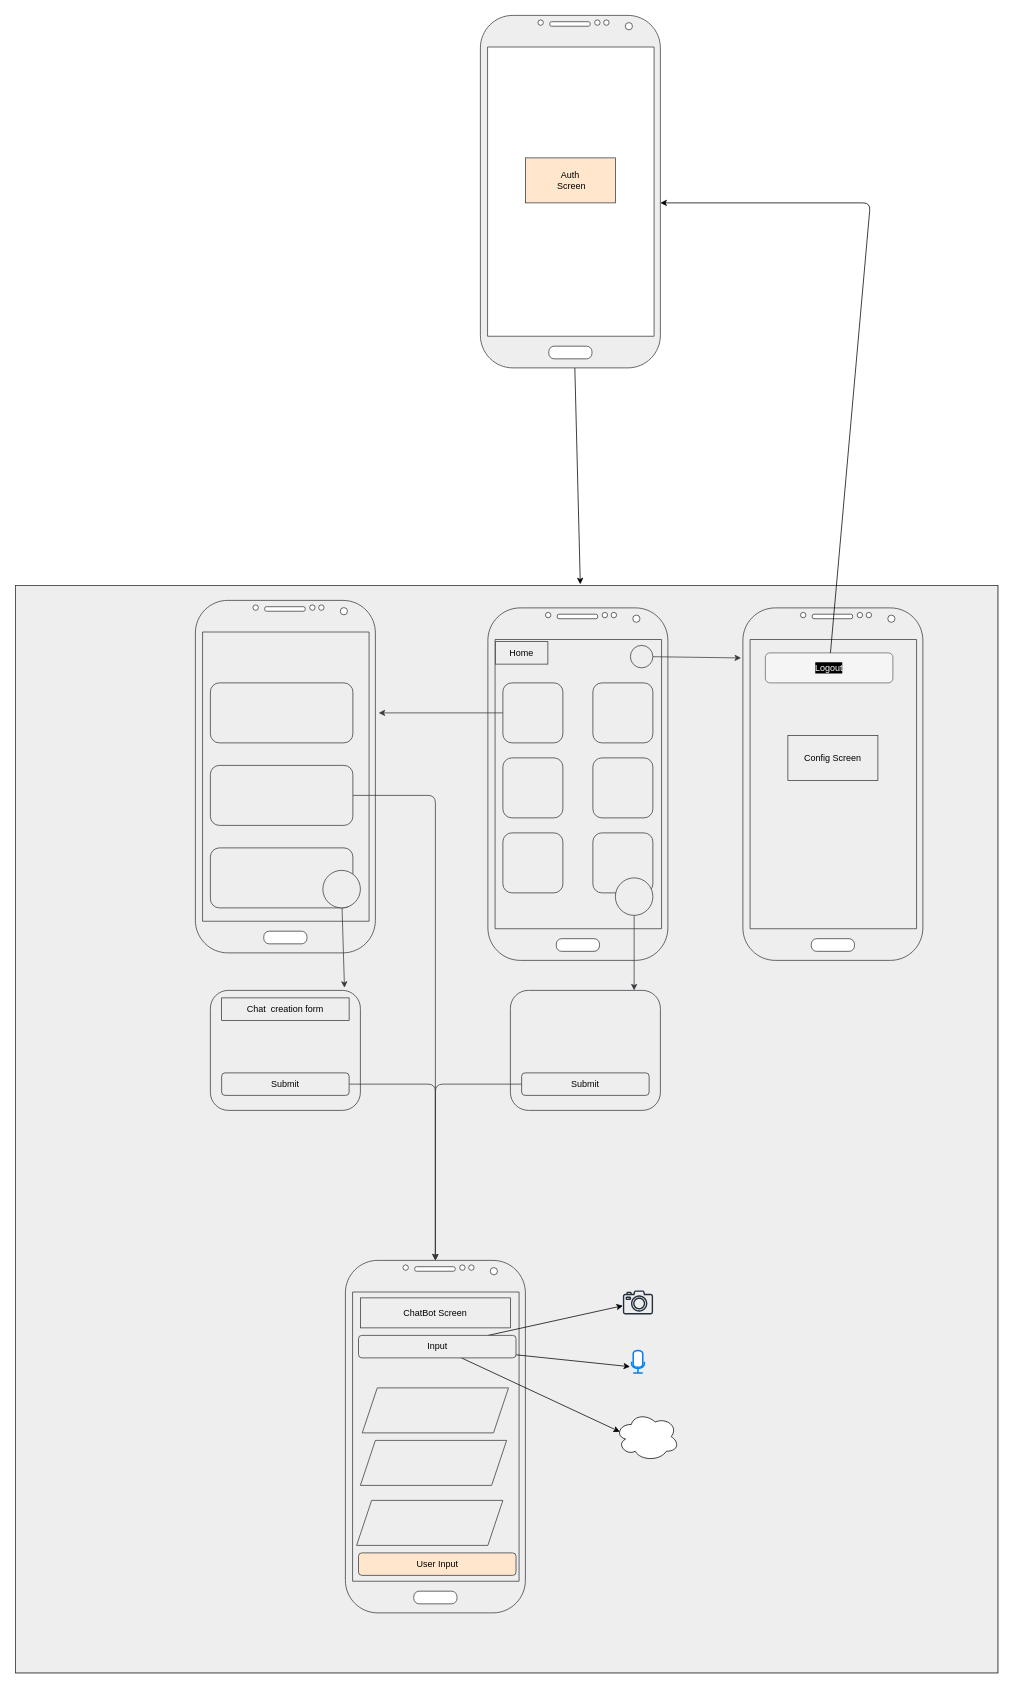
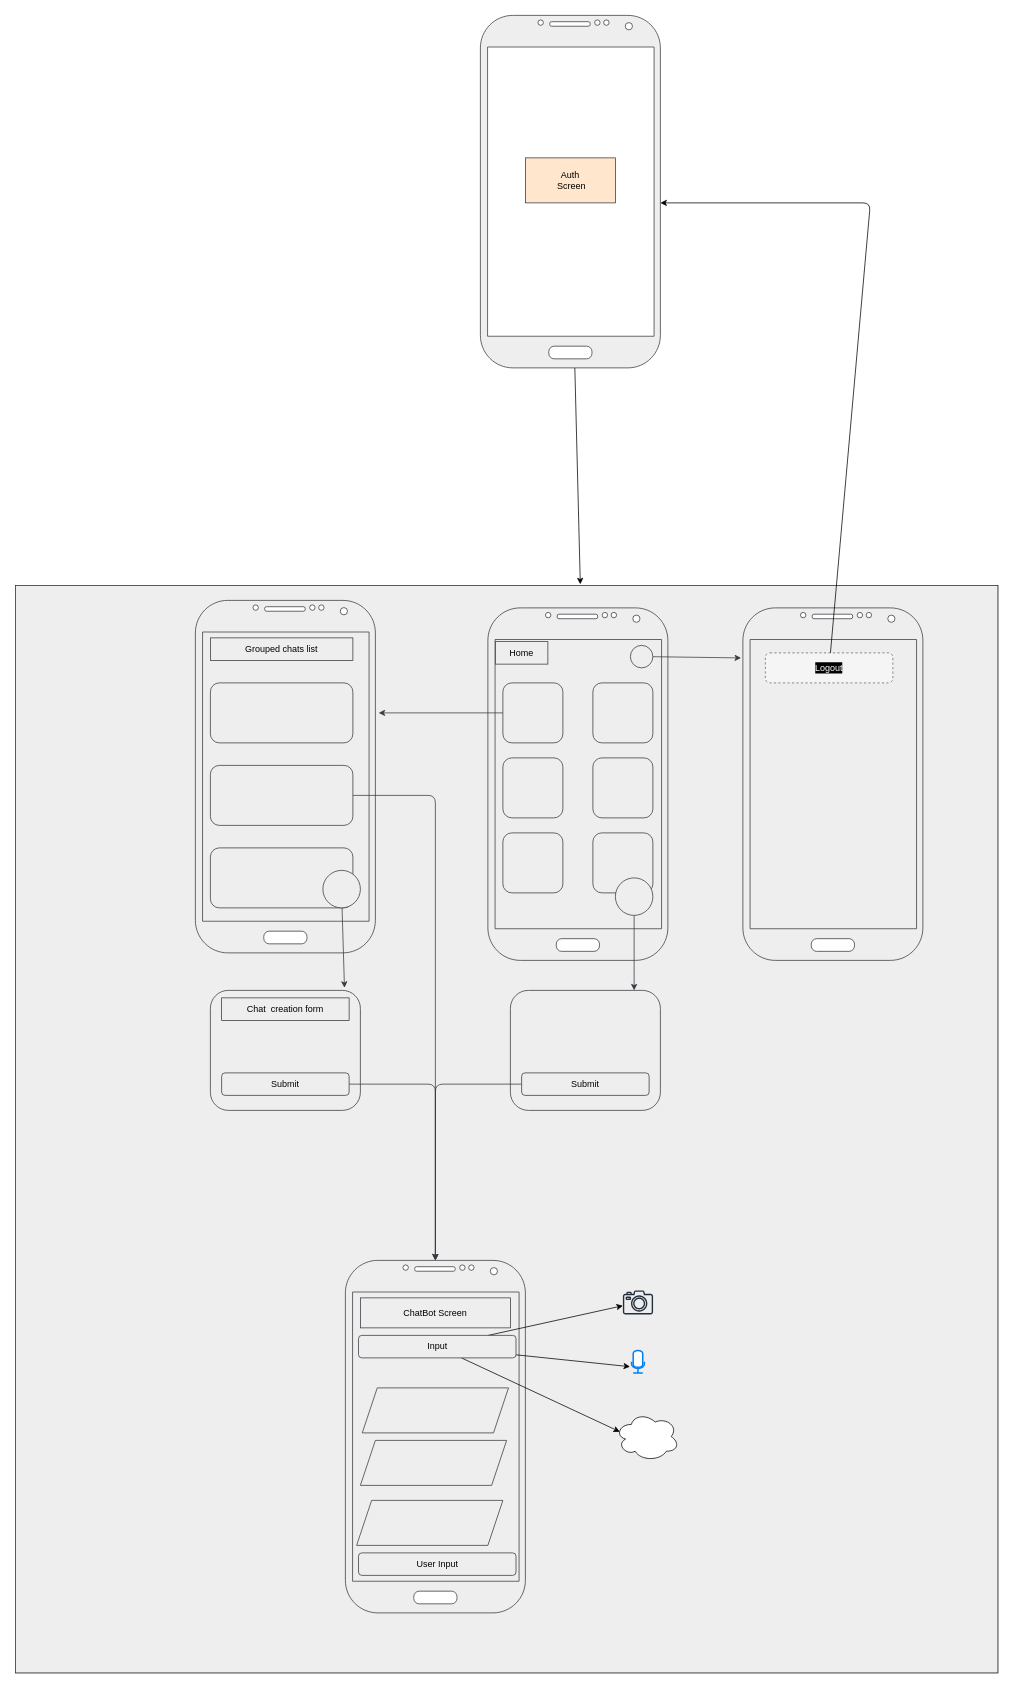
none -> (282, 649)
(829, 668) -> (829, 668)
(833, 758) -> none
(437, 1564) -> (437, 1564)
